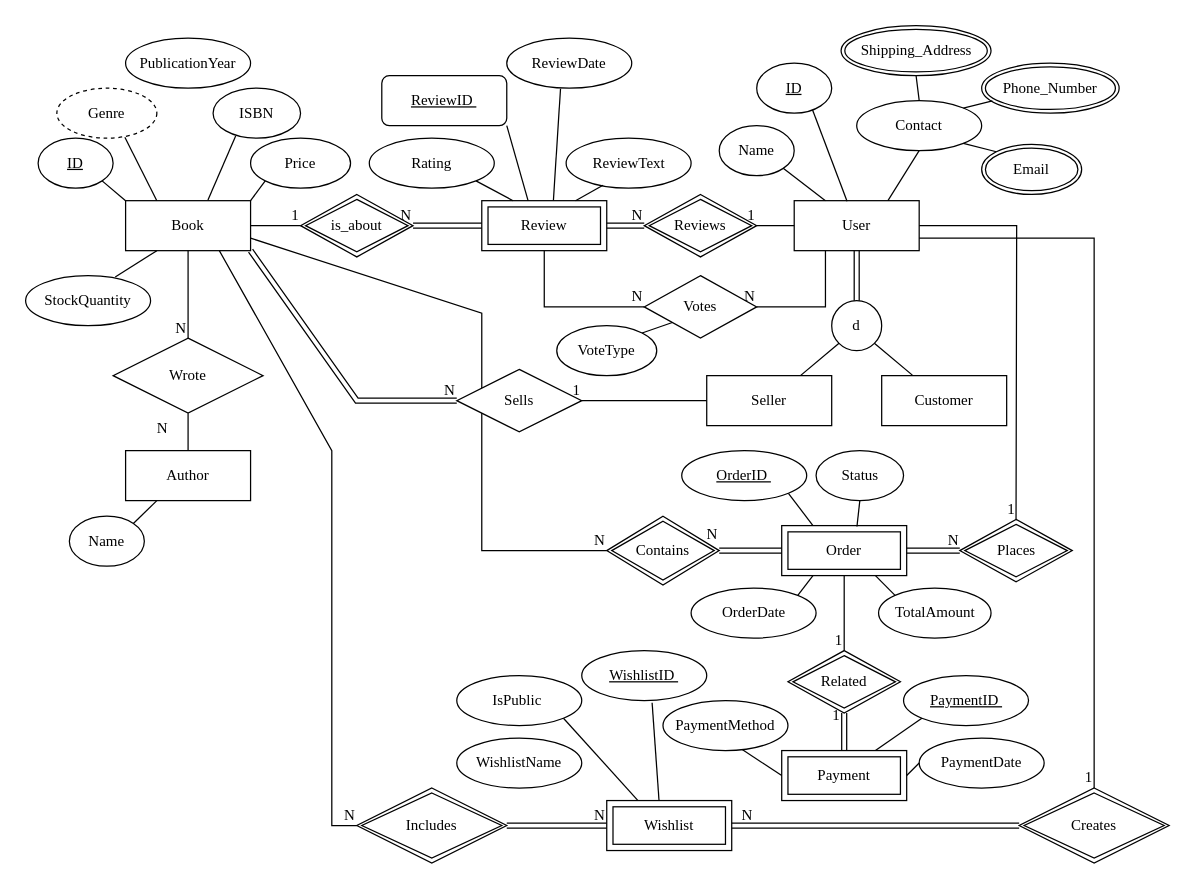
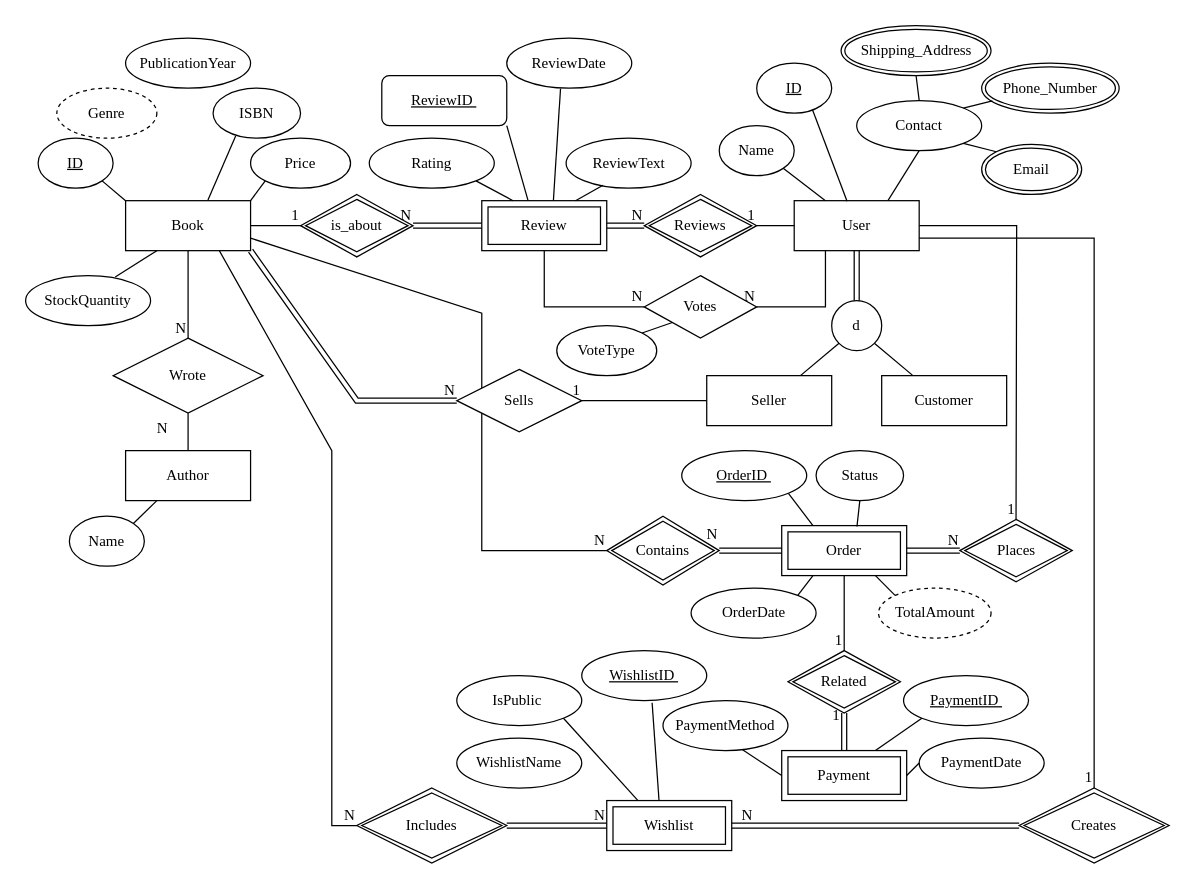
(141, 168) -> none
(935, 613) -> (935, 613)
